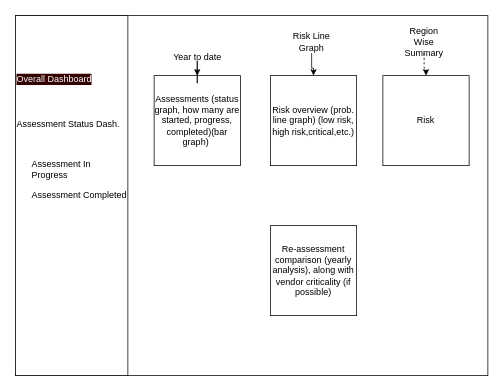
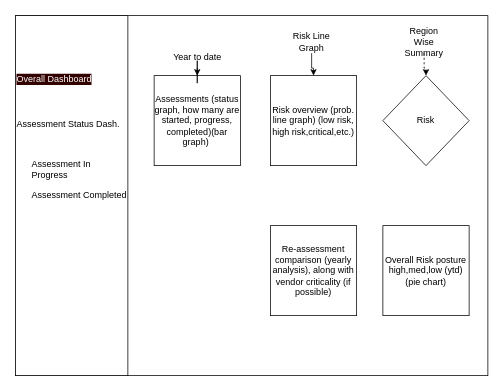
(426, 120) -> (426, 120)
none -> (426, 270)
